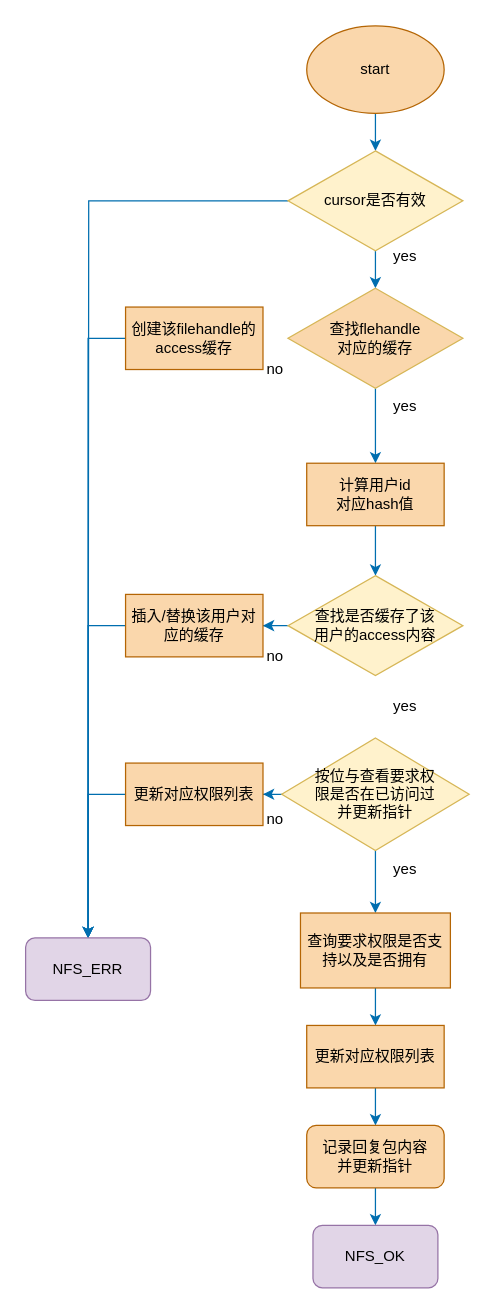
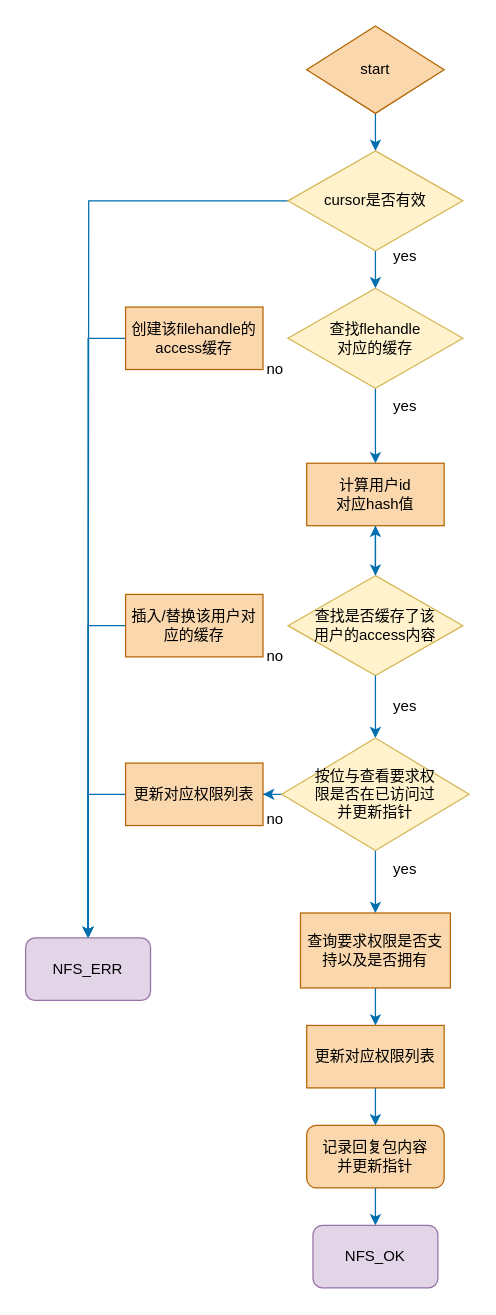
(376, 69) -> (376, 69)
(376, 338) -> (376, 338)
(271, 626) -> (376, 572)
none -> (376, 703)
